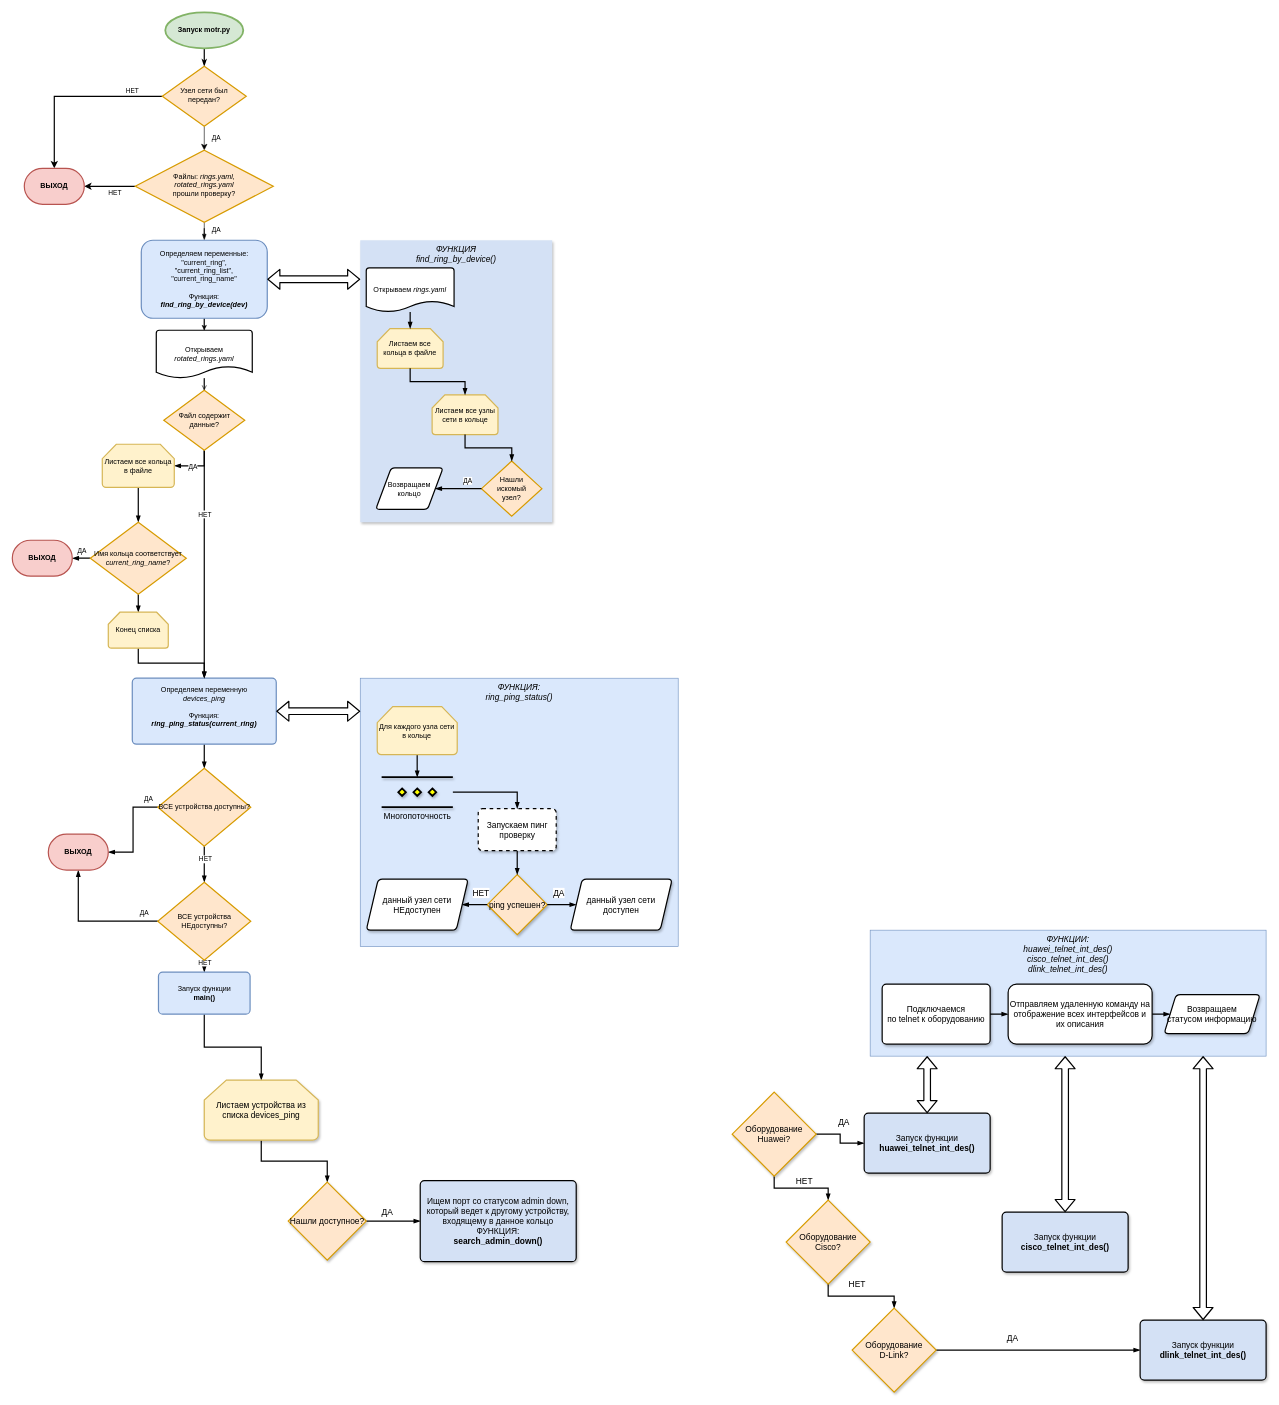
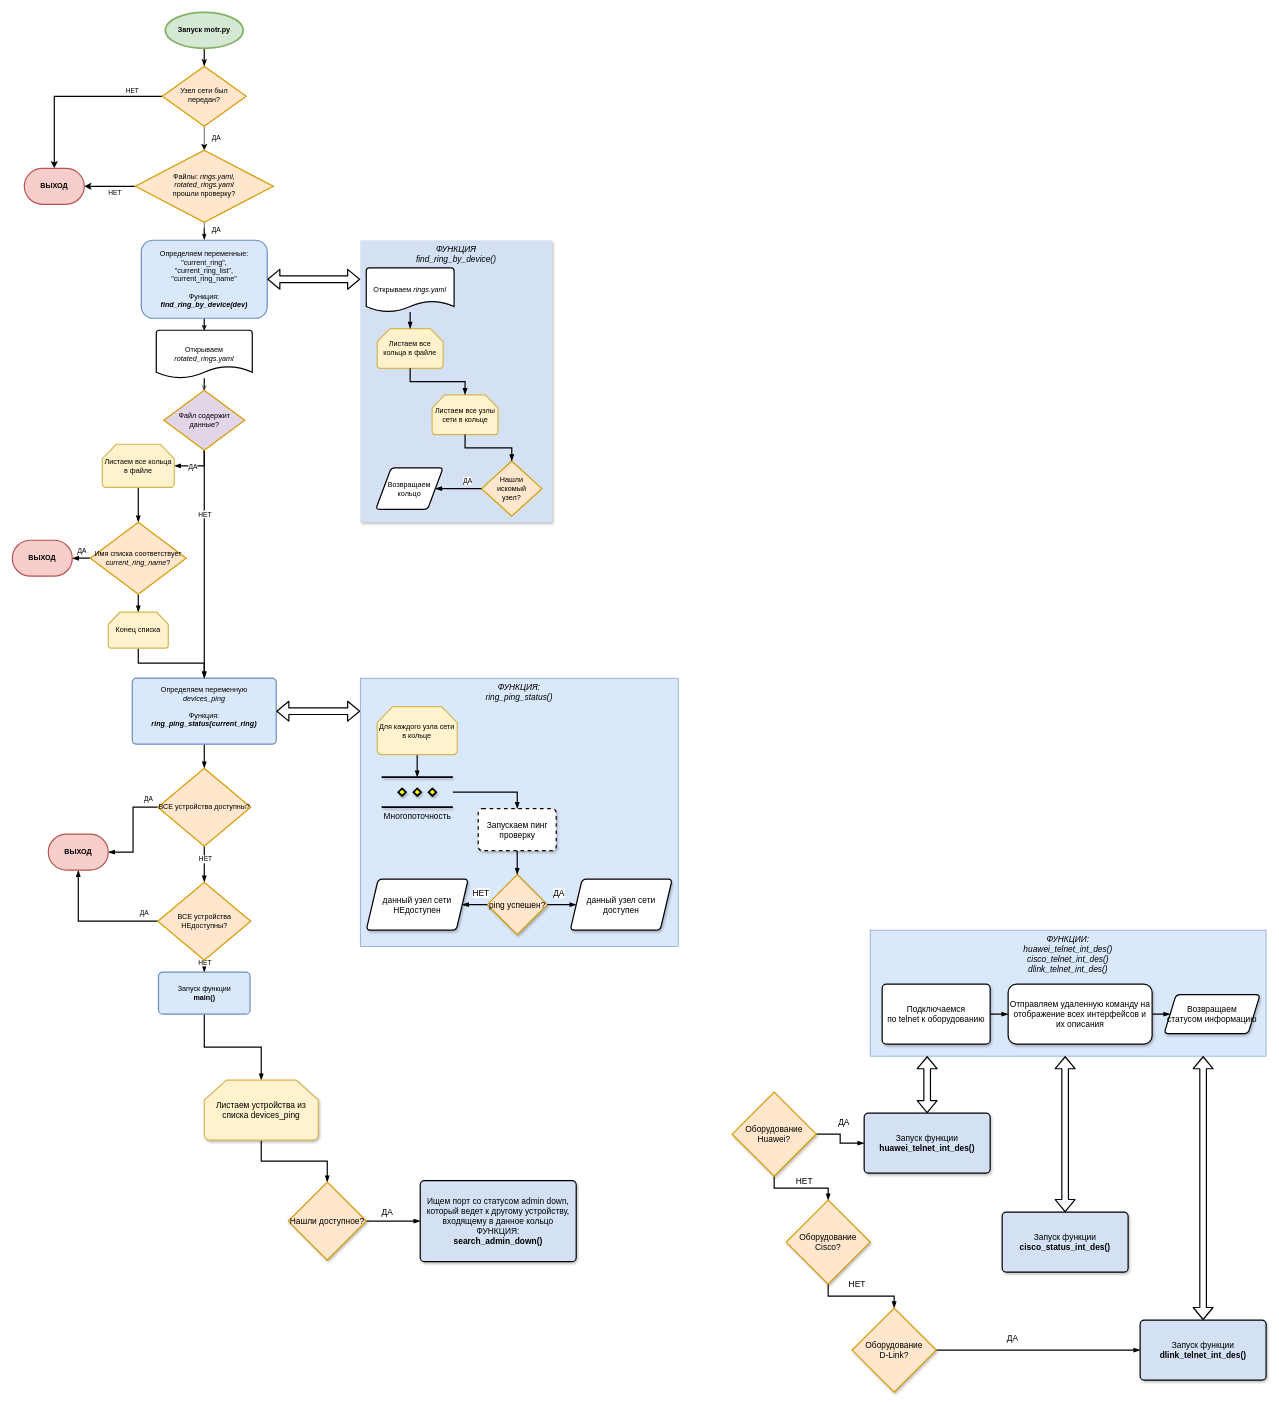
(204, 420) -> (204, 420)
(138, 558) -> (138, 558)
(1065, 1242) -> (1065, 1242)
